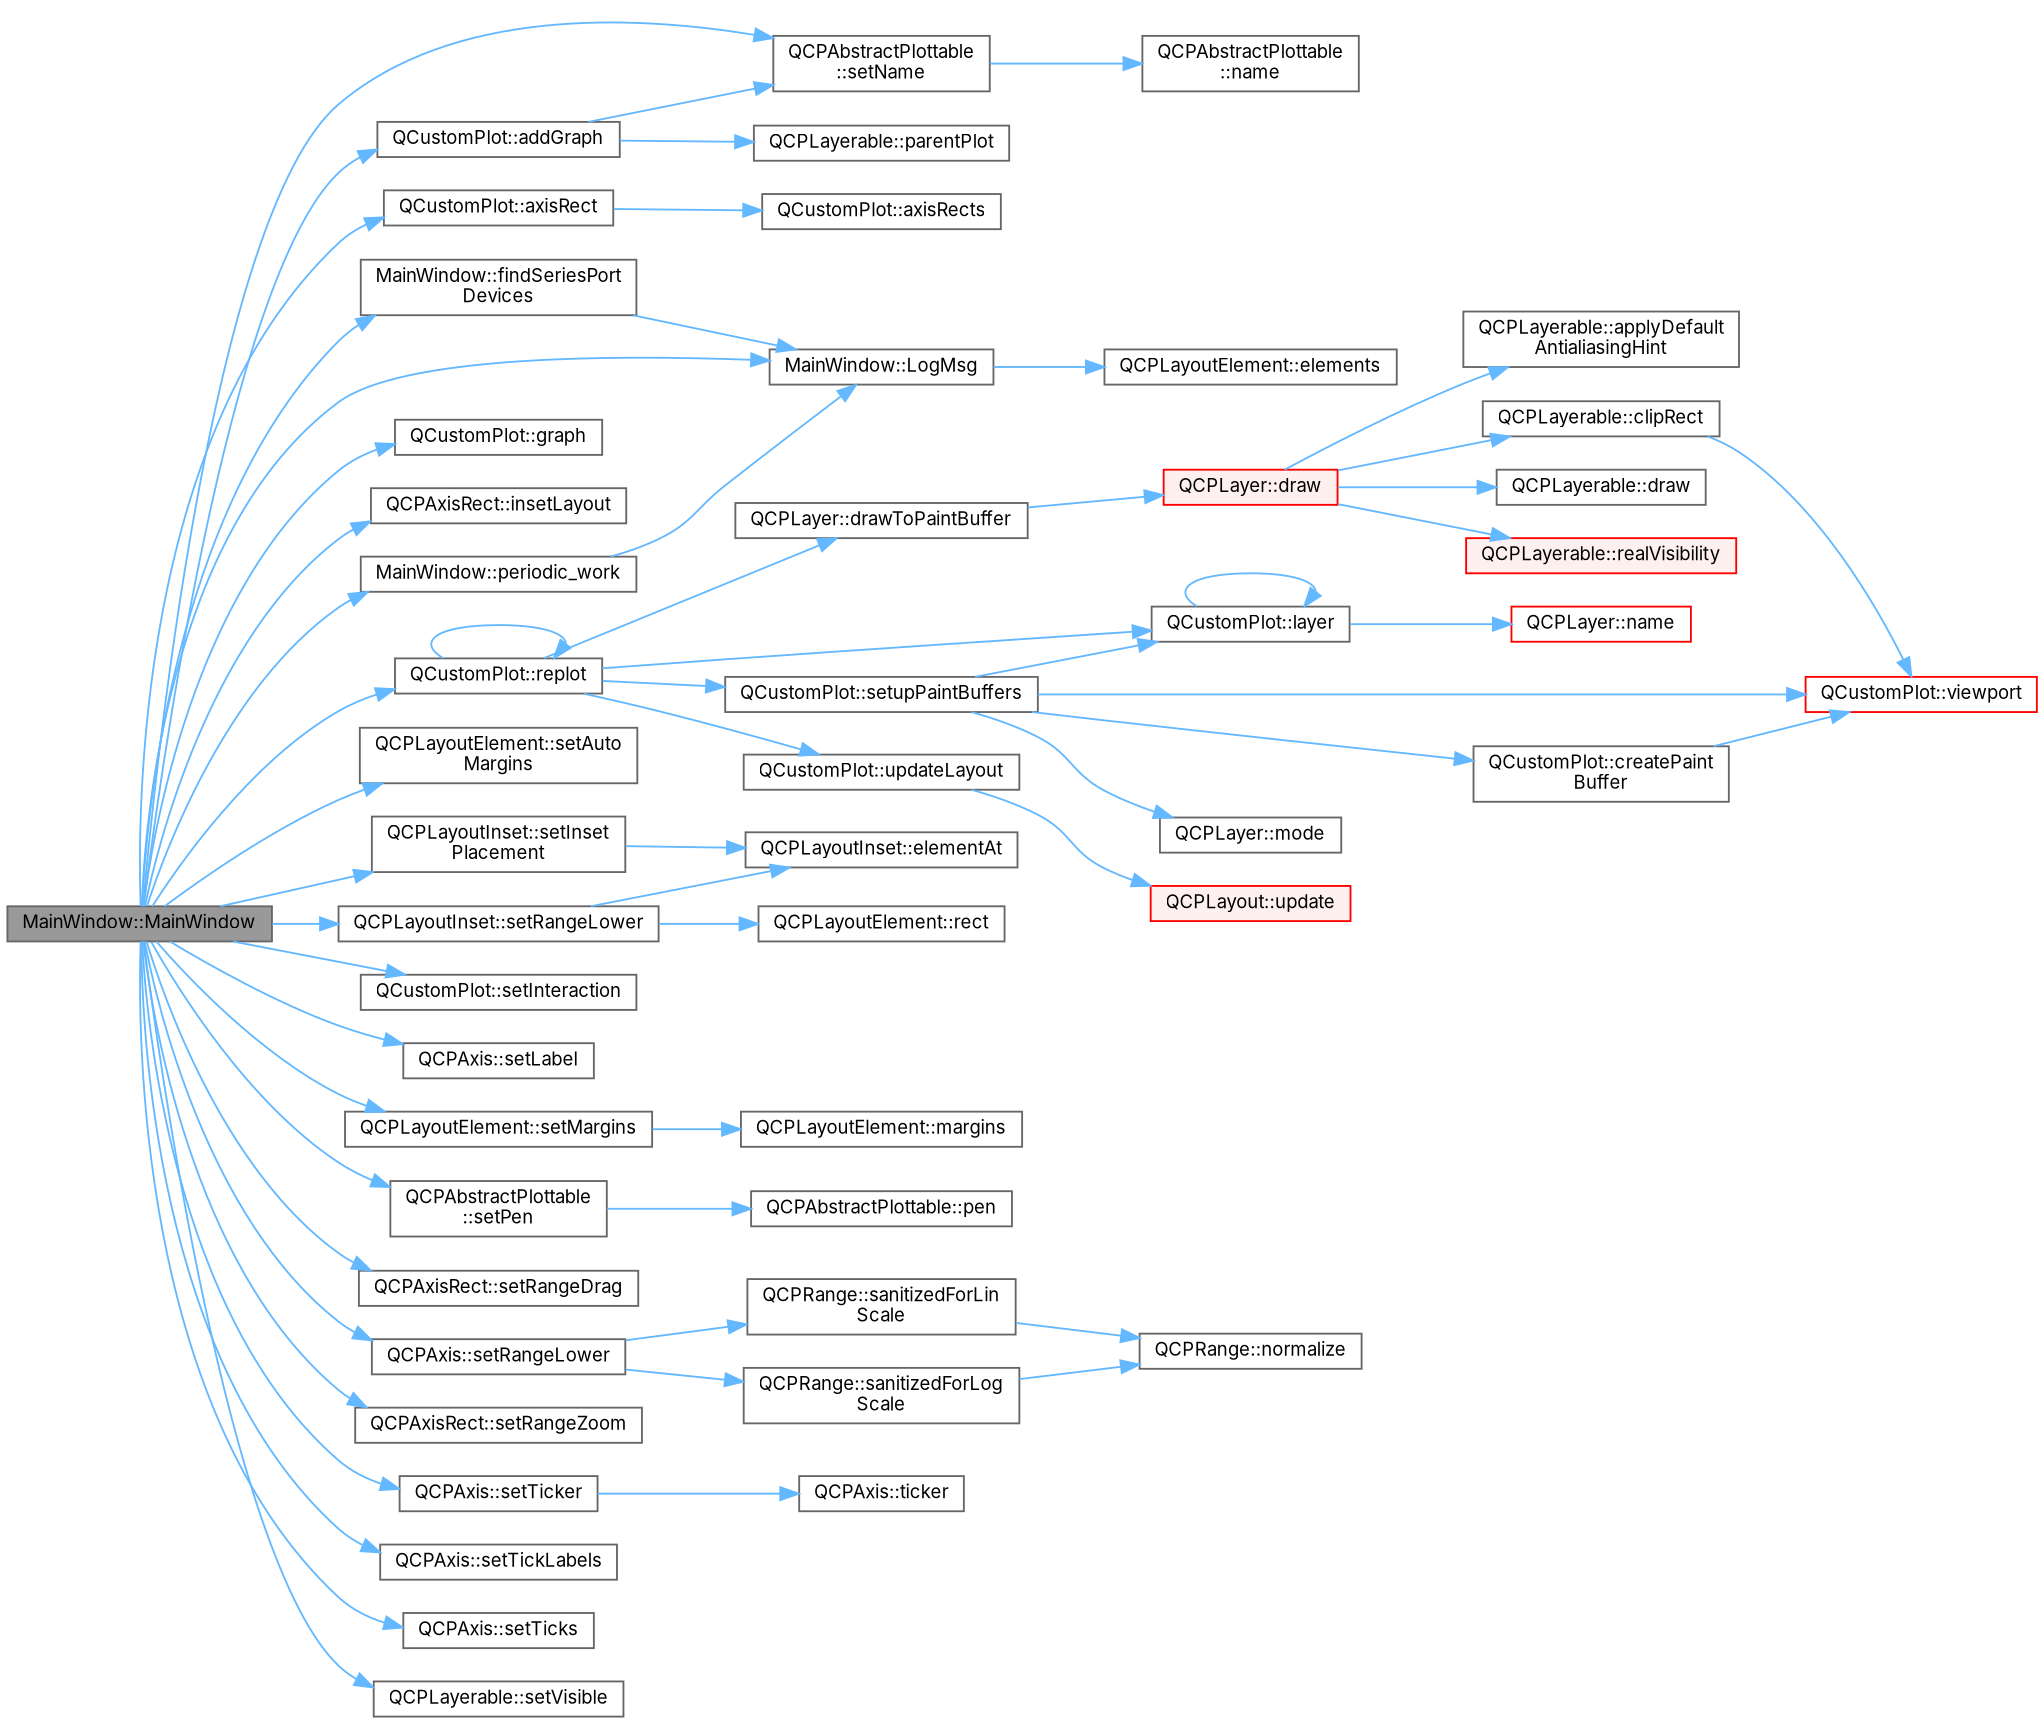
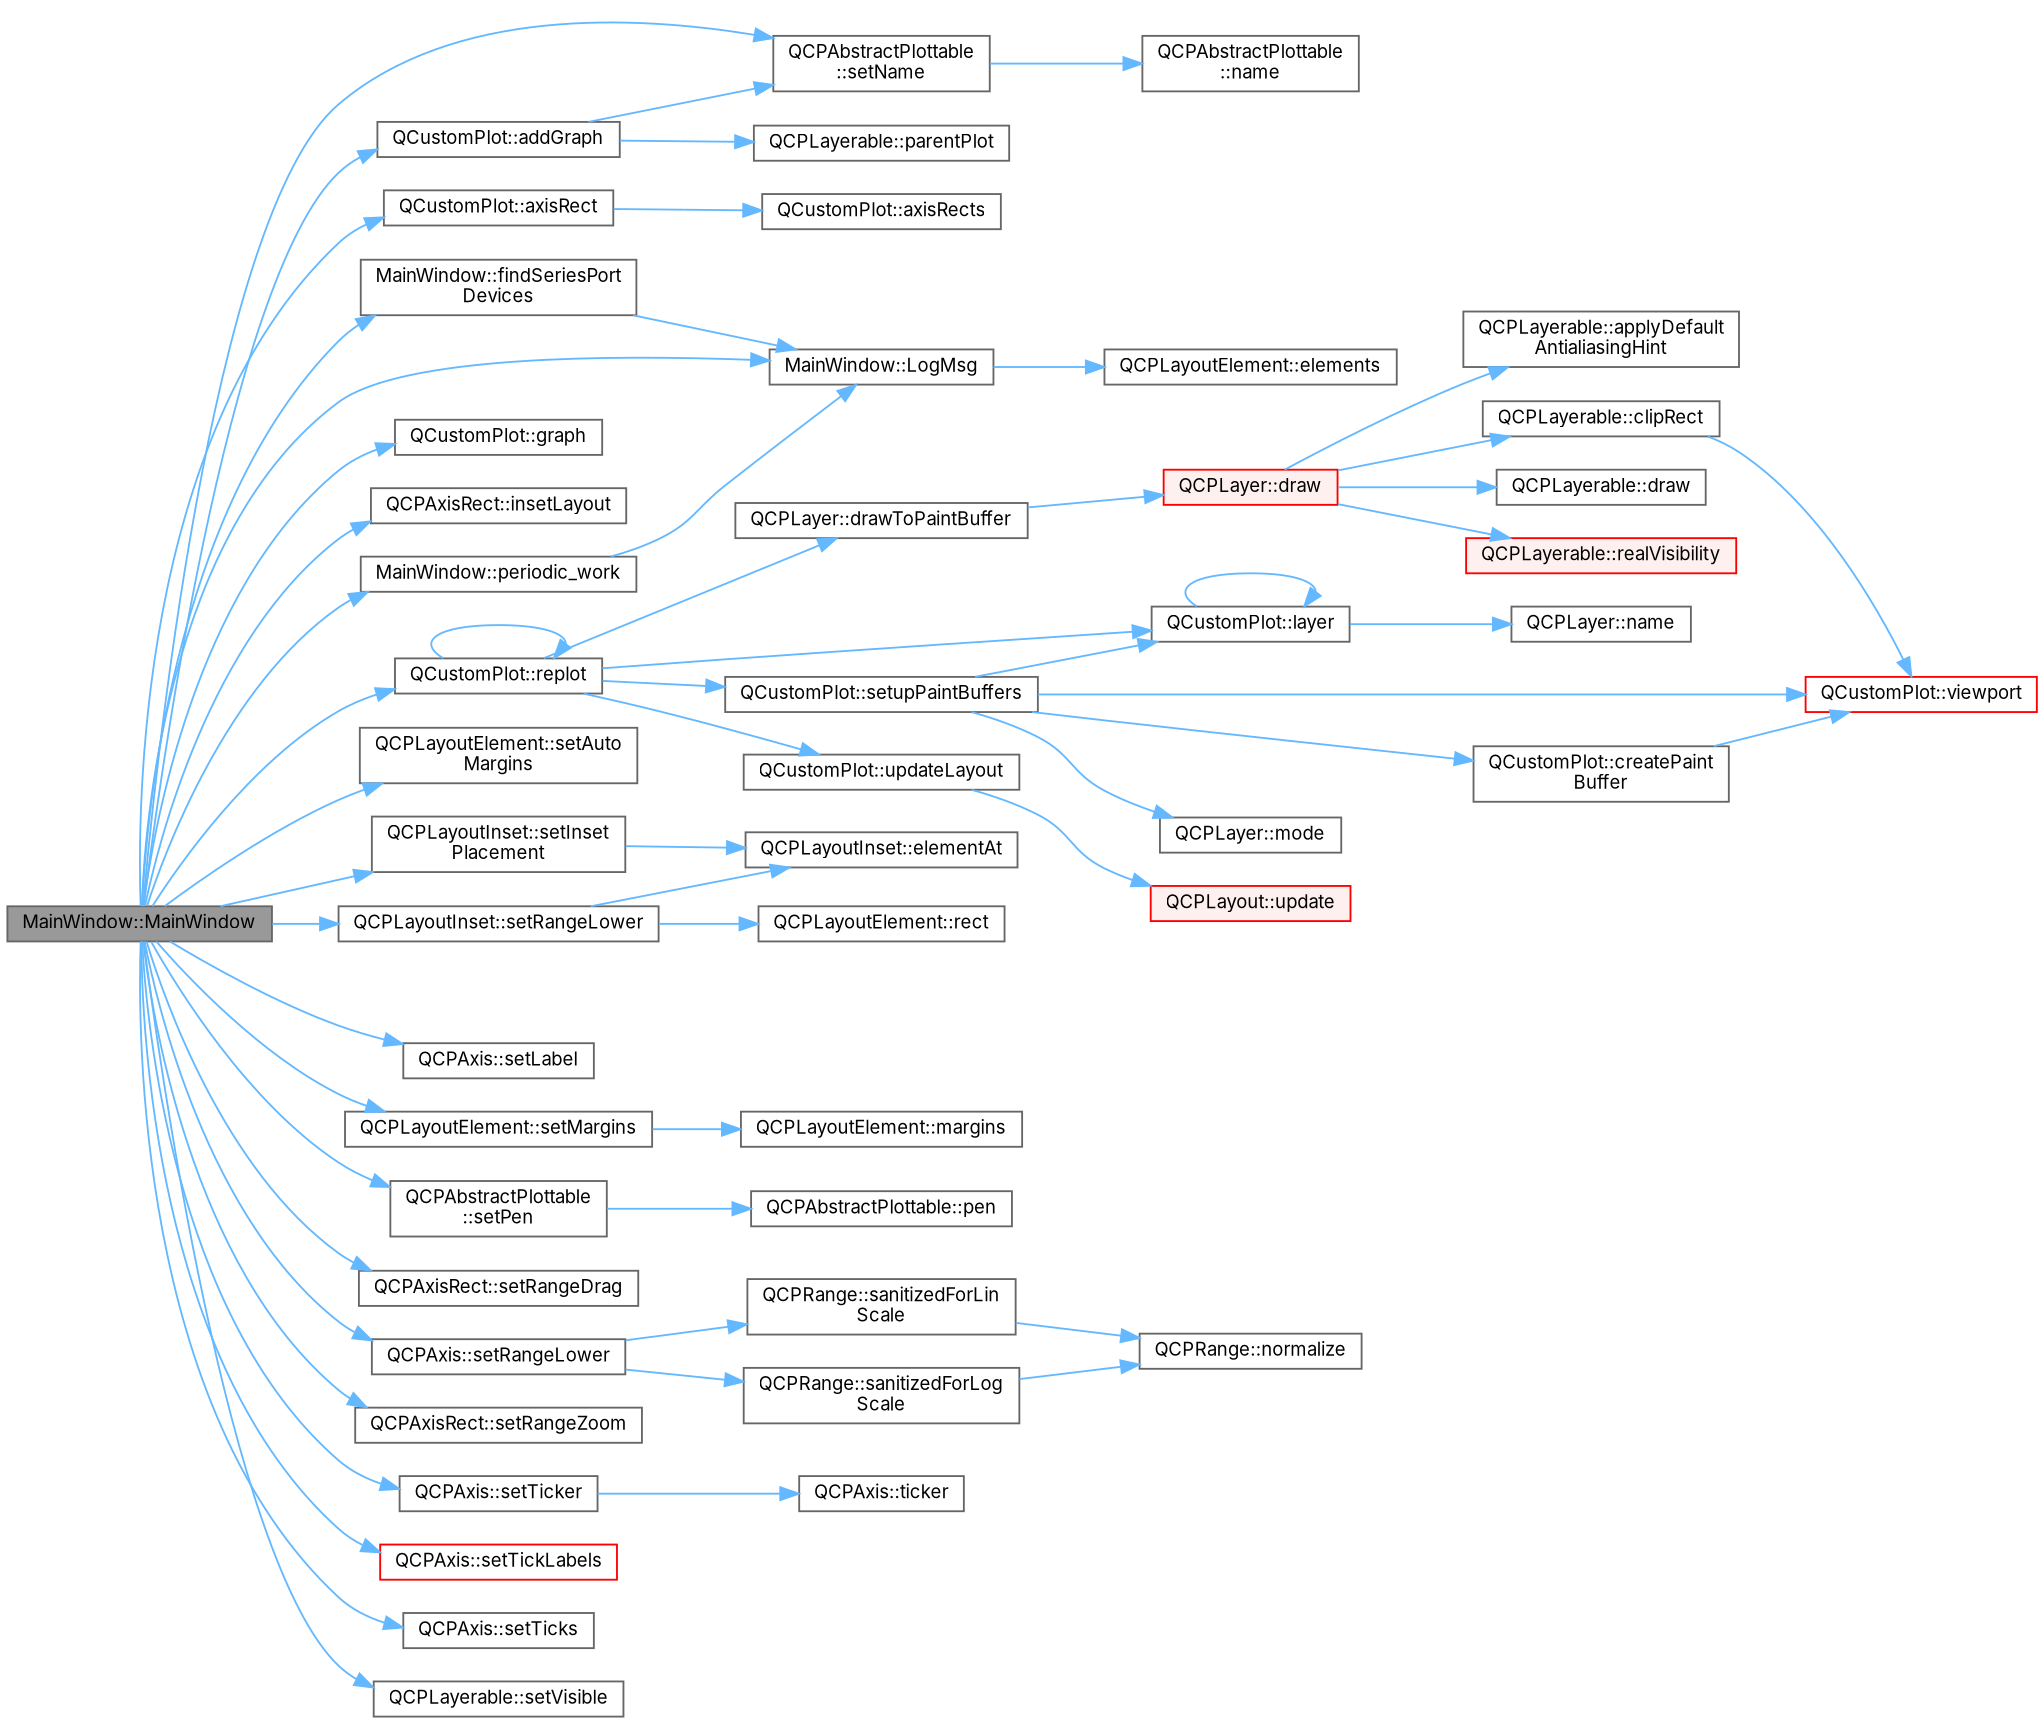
(1601, 624) -> (1601, 624)
(499, 992) -> none
(499, 1562) -> (499, 1562)
